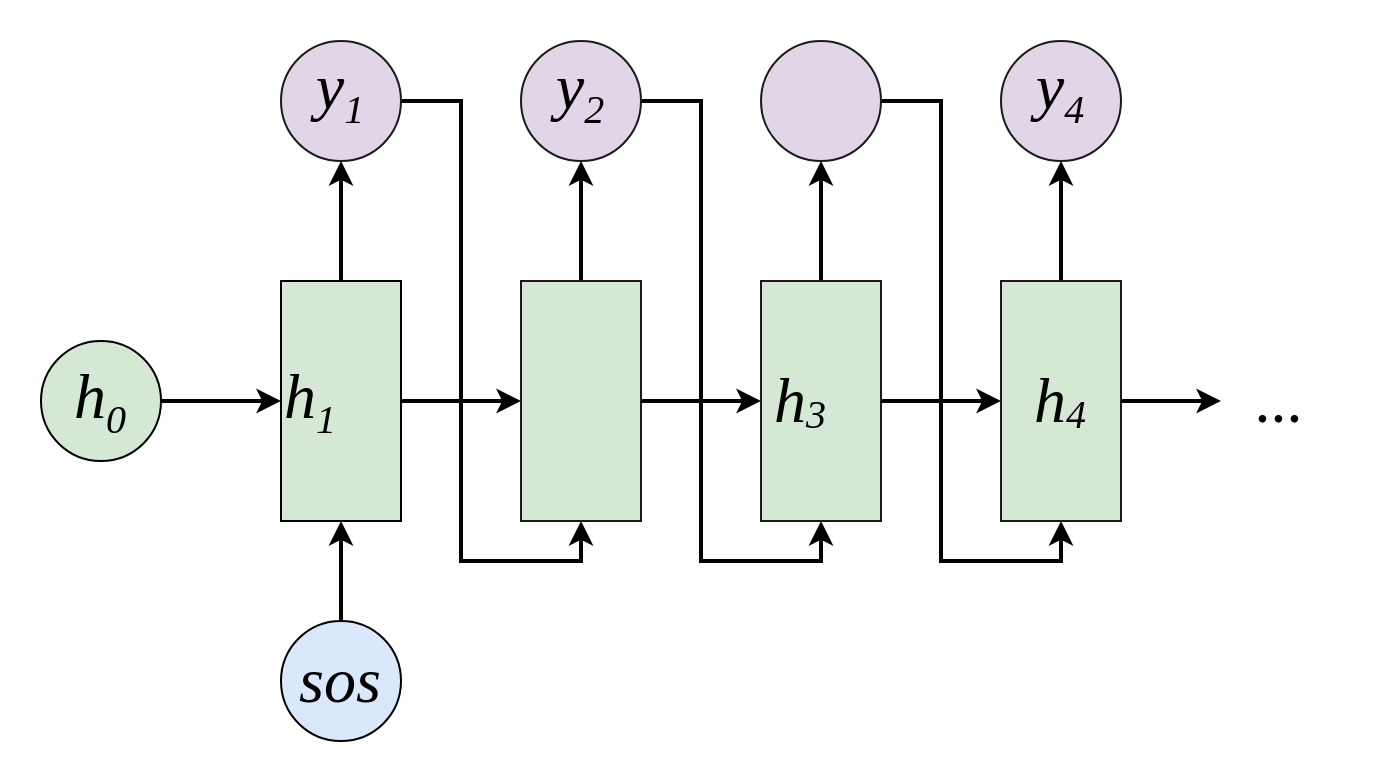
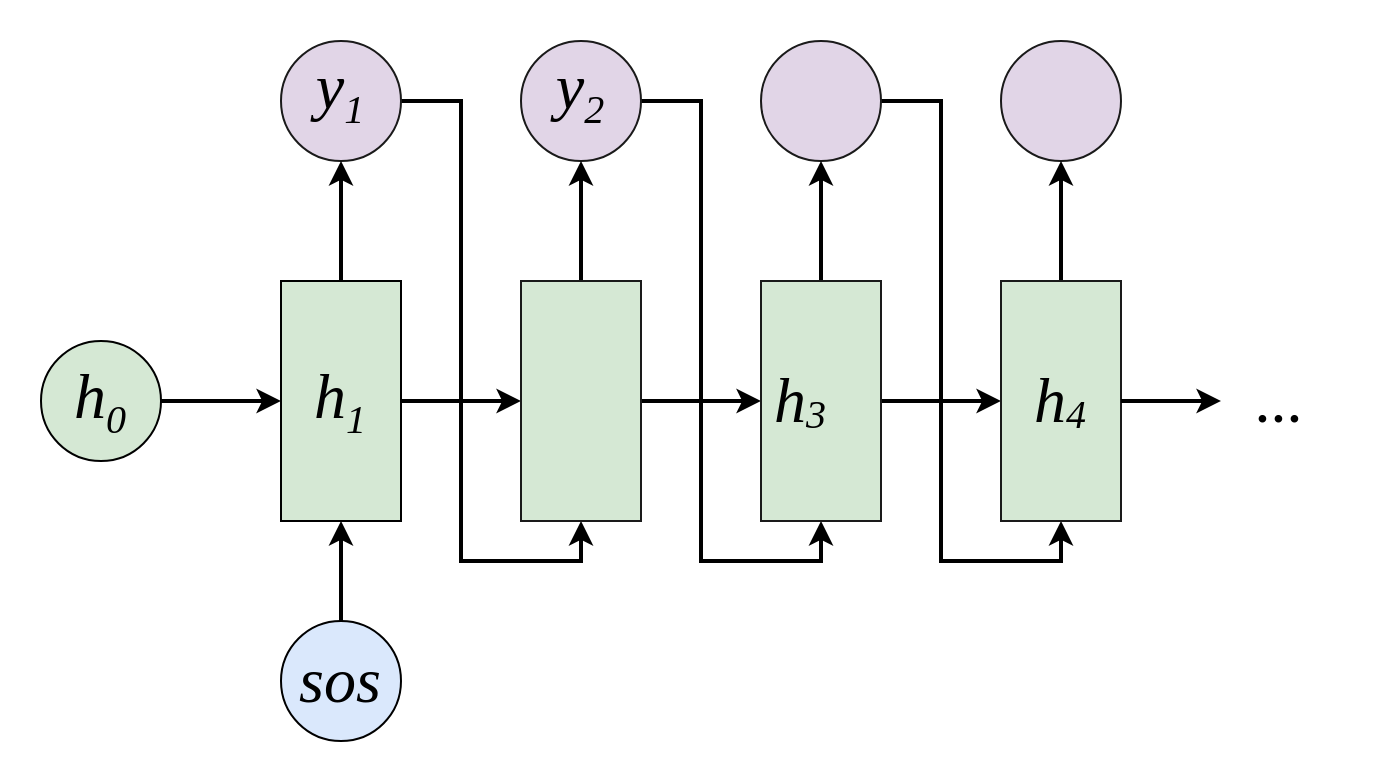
(1061, 91) -> none
(311, 401) -> (341, 401)
